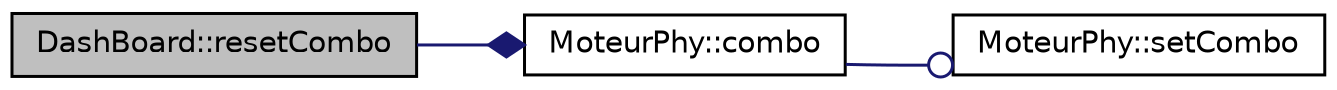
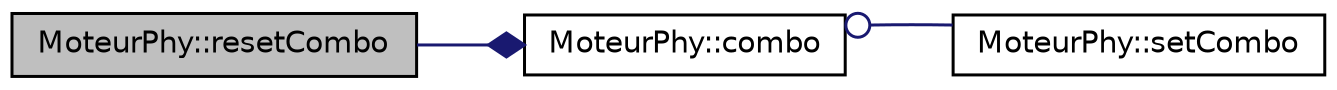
(214, 45) -> (214, 45)
(887, 65) -> (912, 25)
